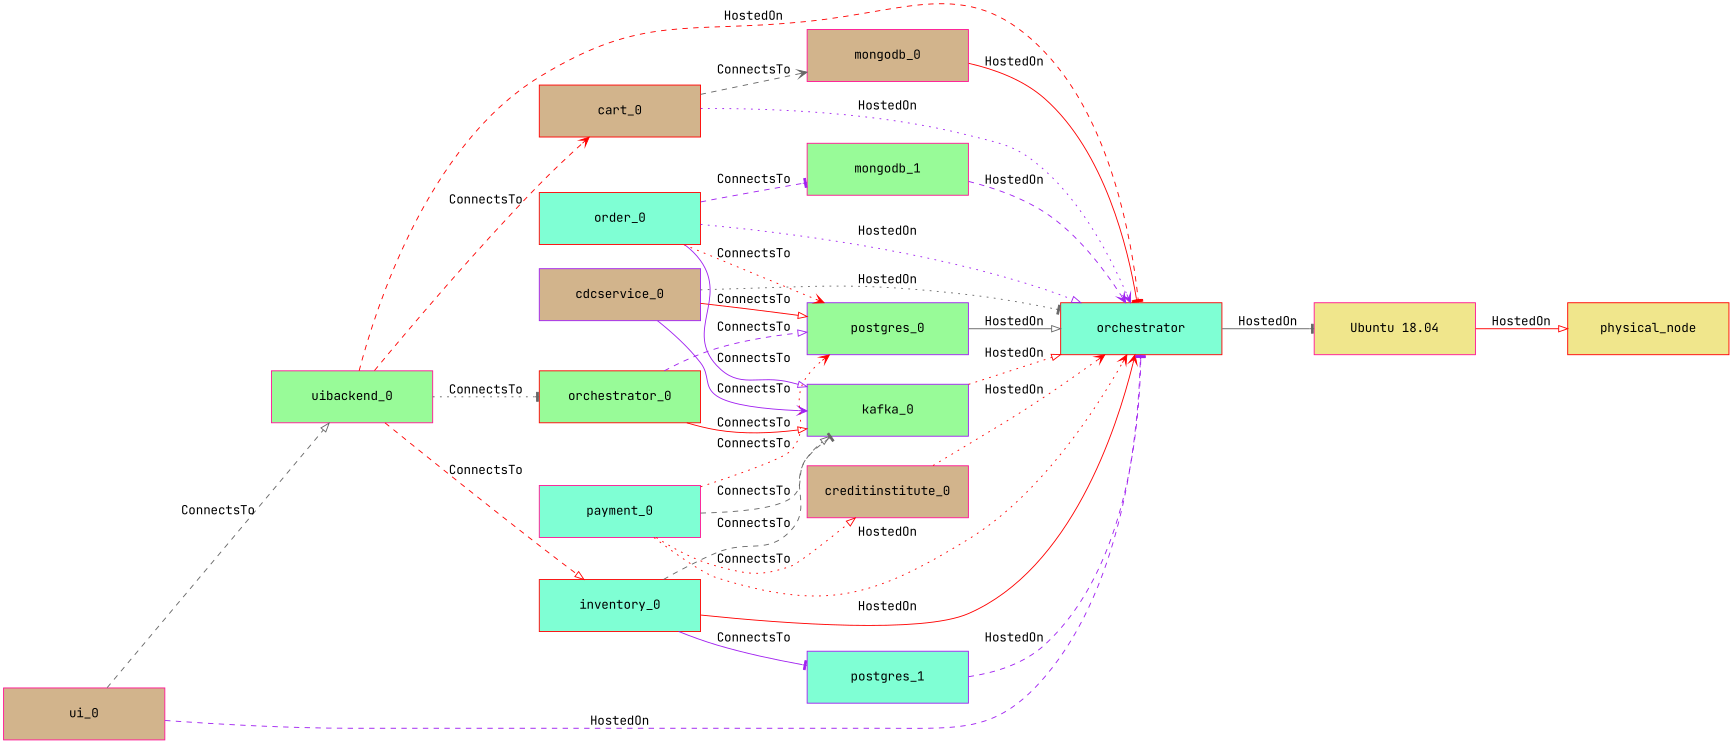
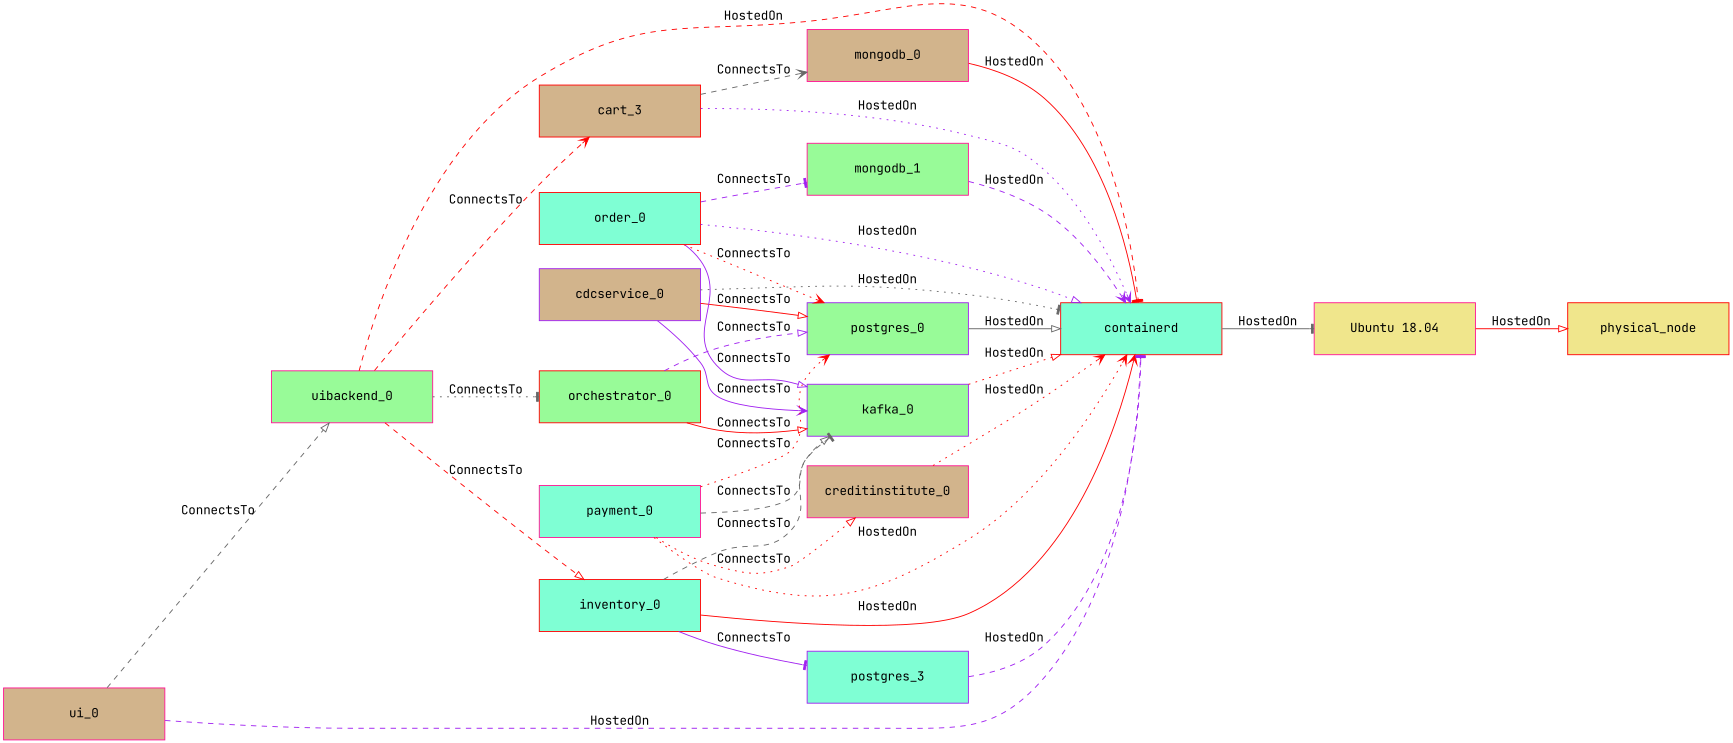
(620, 111) -> (620, 111)
(1141, 329) -> (1141, 329)
(888, 677) -> (888, 677)
